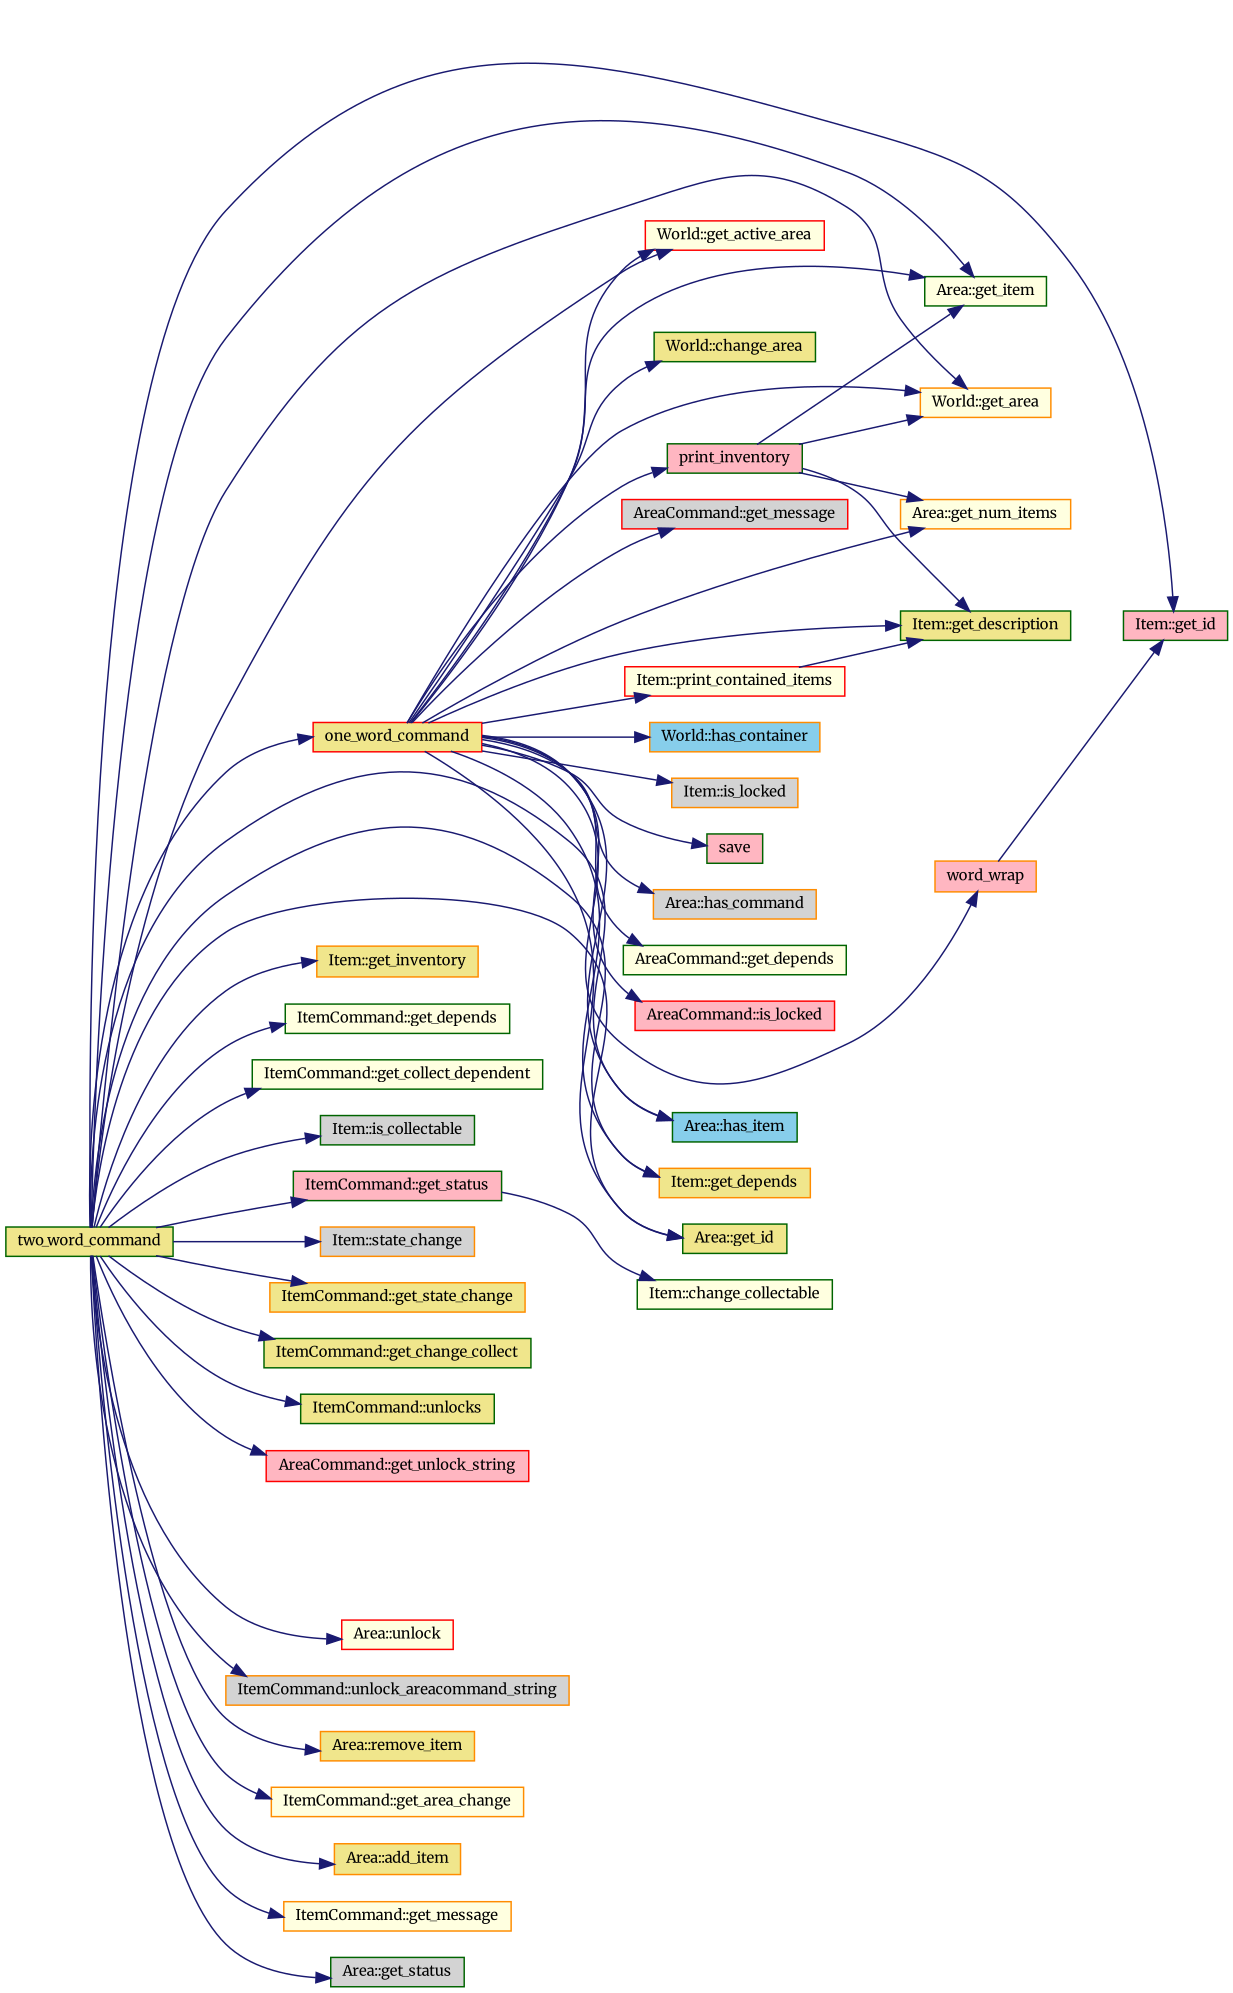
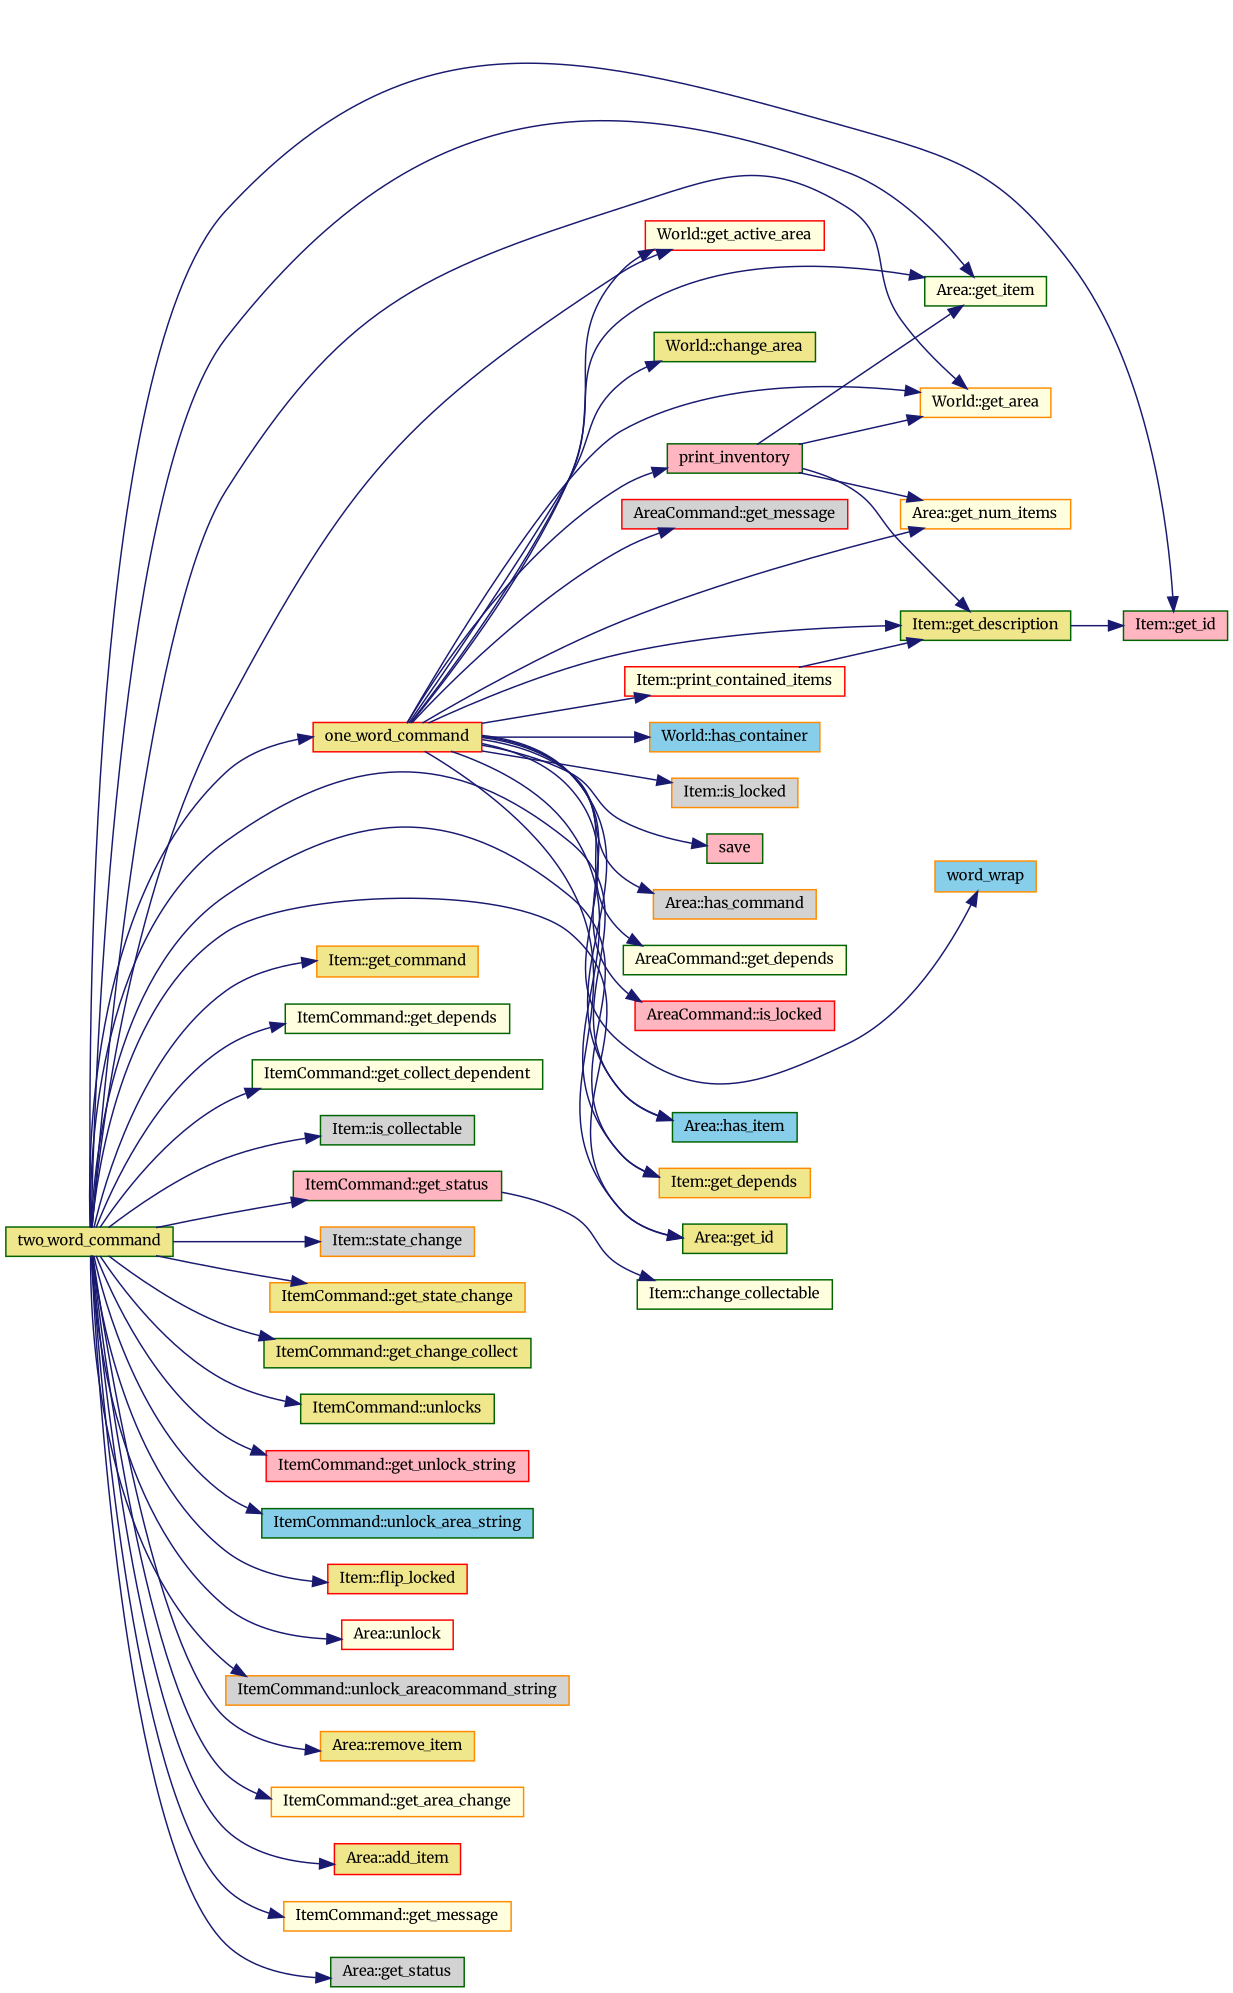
(1076, 757) -> (1089, 626)
(986, 876) -> (986, 876)
(397, 962) -> (397, 962)
(397, 1466) -> (397, 1466)
none -> (397, 1523)
none -> (397, 1579)
(397, 1859) -> (397, 1859)
